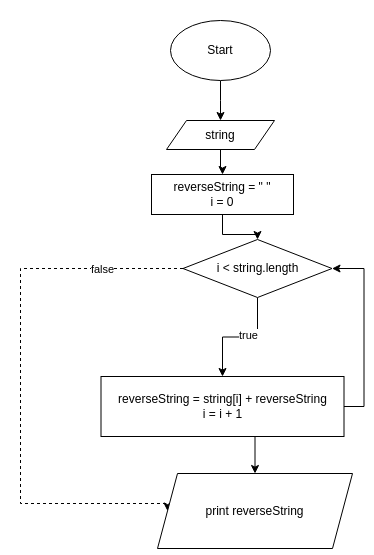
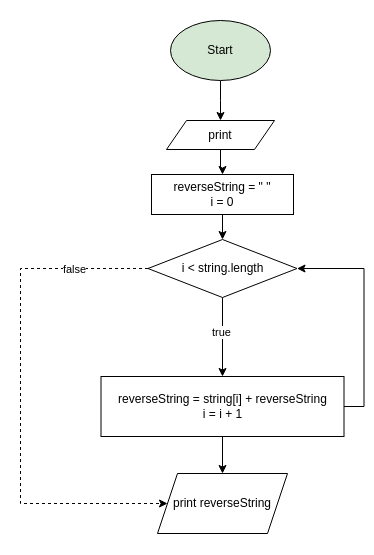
(221, 51) -> (221, 51)
(221, 136) -> (221, 136)
(258, 269) -> (223, 269)
(255, 511) -> (223, 504)
